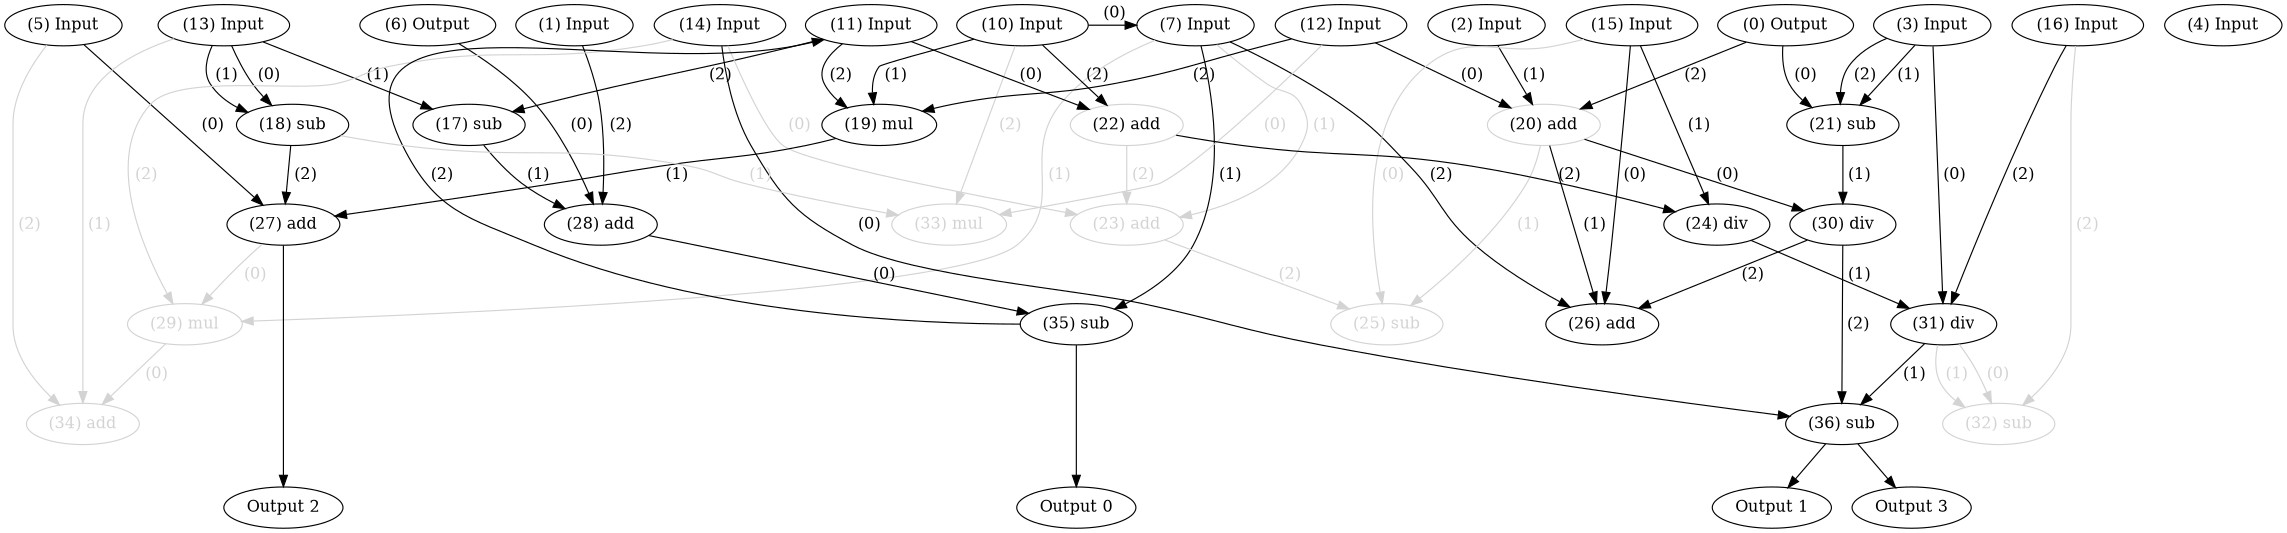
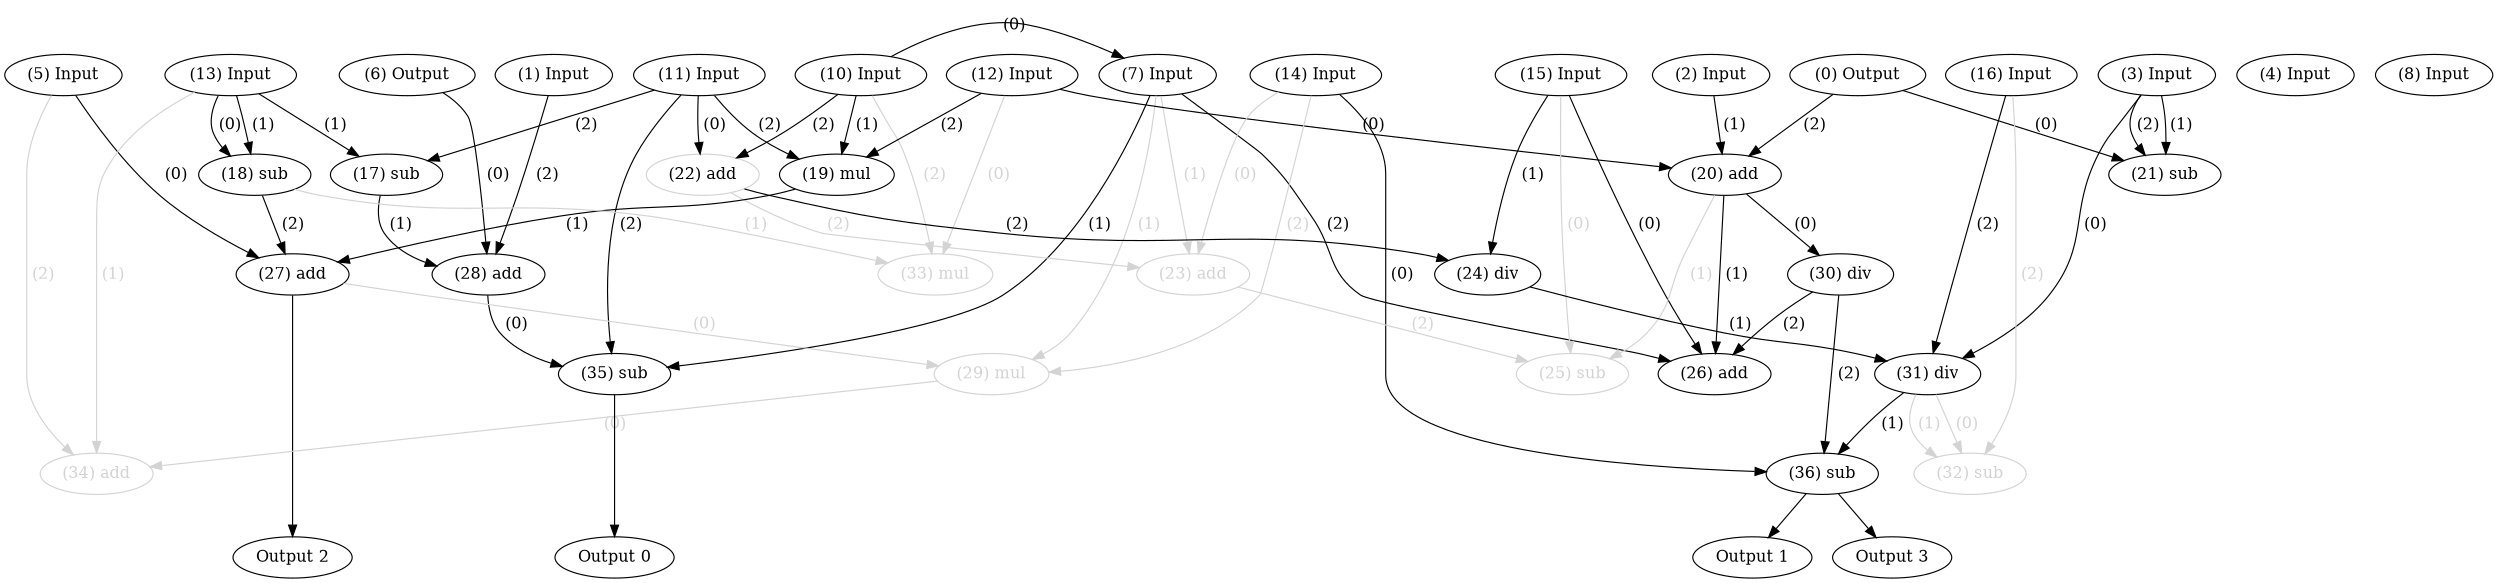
none -> (2434, 75)
(1544, 125) -> (1725, 175)
(1843, 169) -> none
(457, 210) -> (619, 196)
